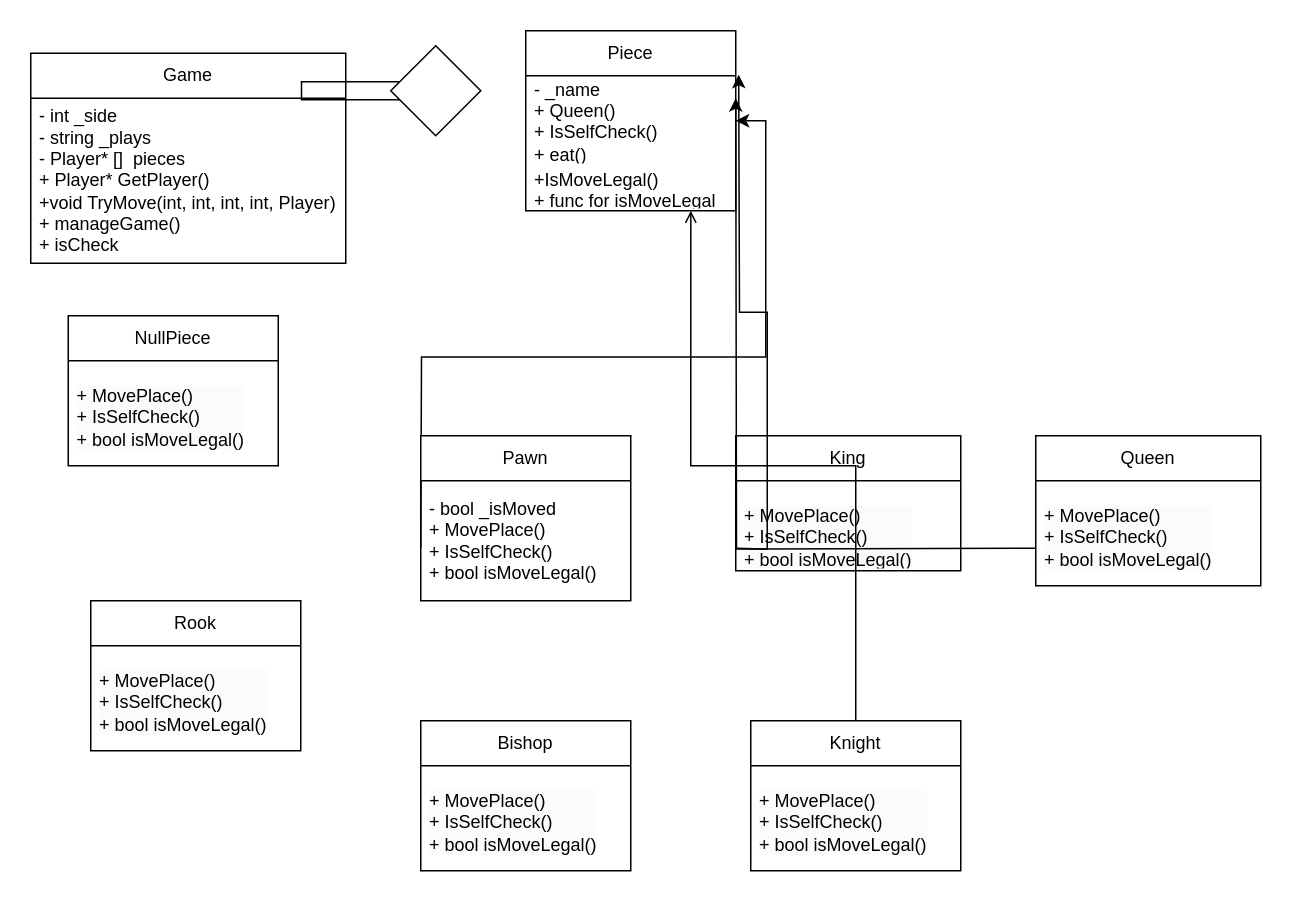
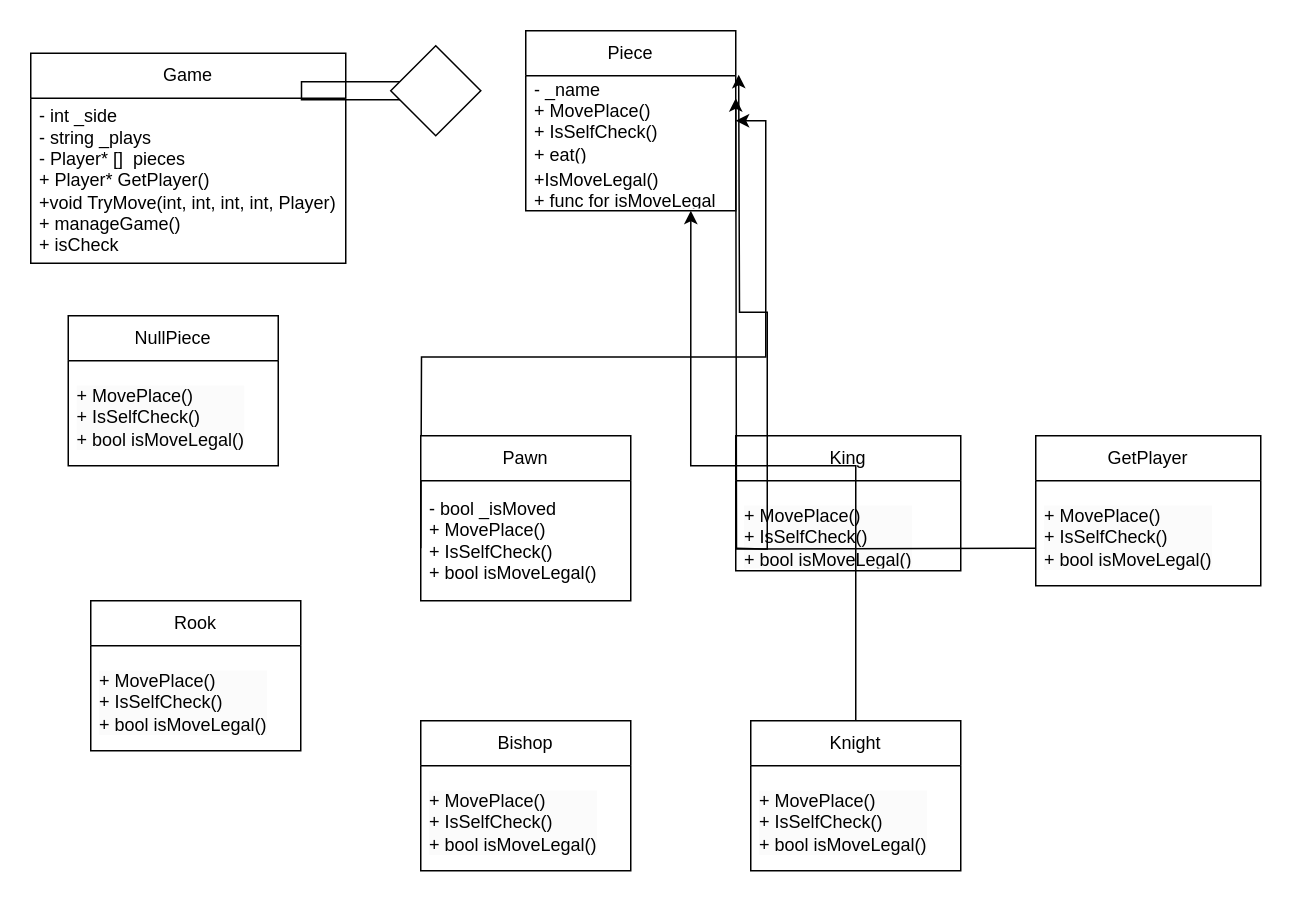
(606, 121) -> (606, 121)
(691, 219) -> (691, 222)
(1148, 458) -> (1148, 458)
